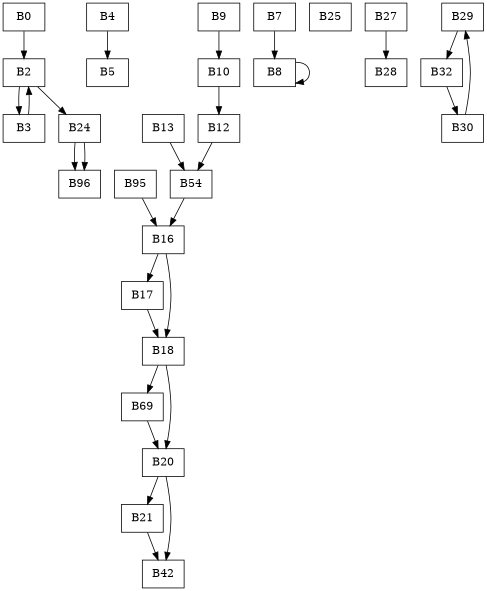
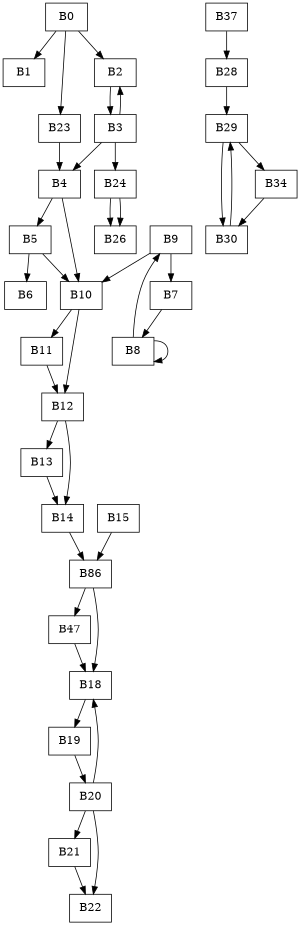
(330, 17) -> none
(386, 17) -> (227, 17)
none -> (24, 73)
(442, 73) -> (276, 184)
none -> (227, 97)
(49, 98) -> (115, 152)
none -> (60, 128)
none -> (90, 154)
none -> (221, 180)
(80, 184) -> (115, 240)
(135, 184) -> (118, 518)
(191, 184) -> (63, 518)
none -> (70, 236)
(163, 240) -> (91, 574)
none -> (171, 264)
none -> (53, 265)
none -> (26, 296)
(142, 296) -> (70, 630)
none -> (138, 297)
none -> (42, 351)
(171, 403) -> (98, 745)
(142, 407) -> (70, 741)
none -> (54, 431)
(163, 574) -> (91, 908)
